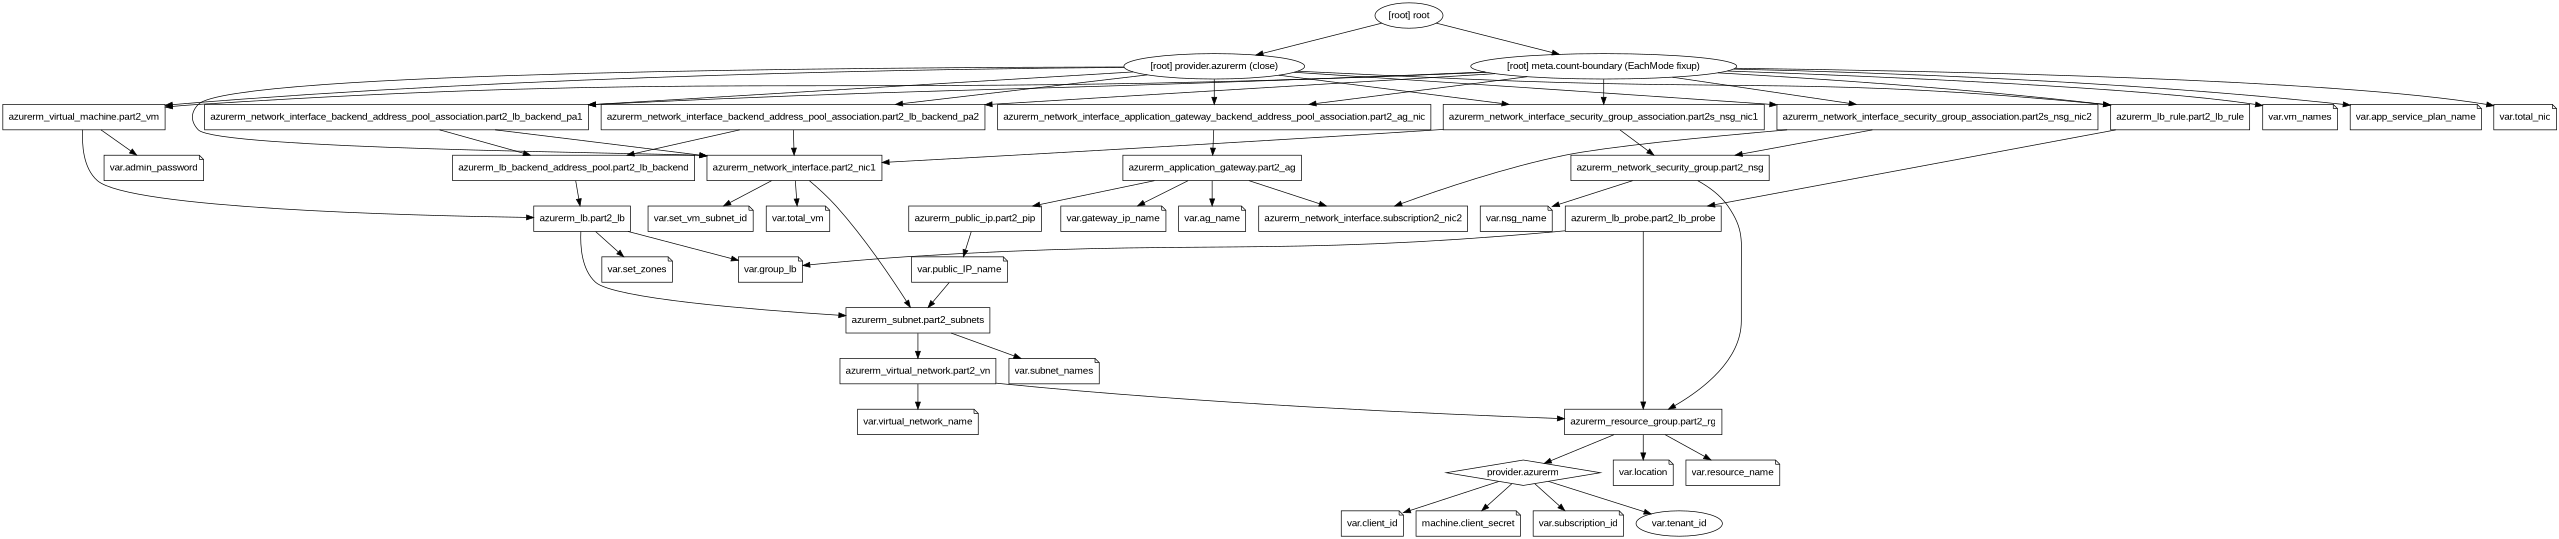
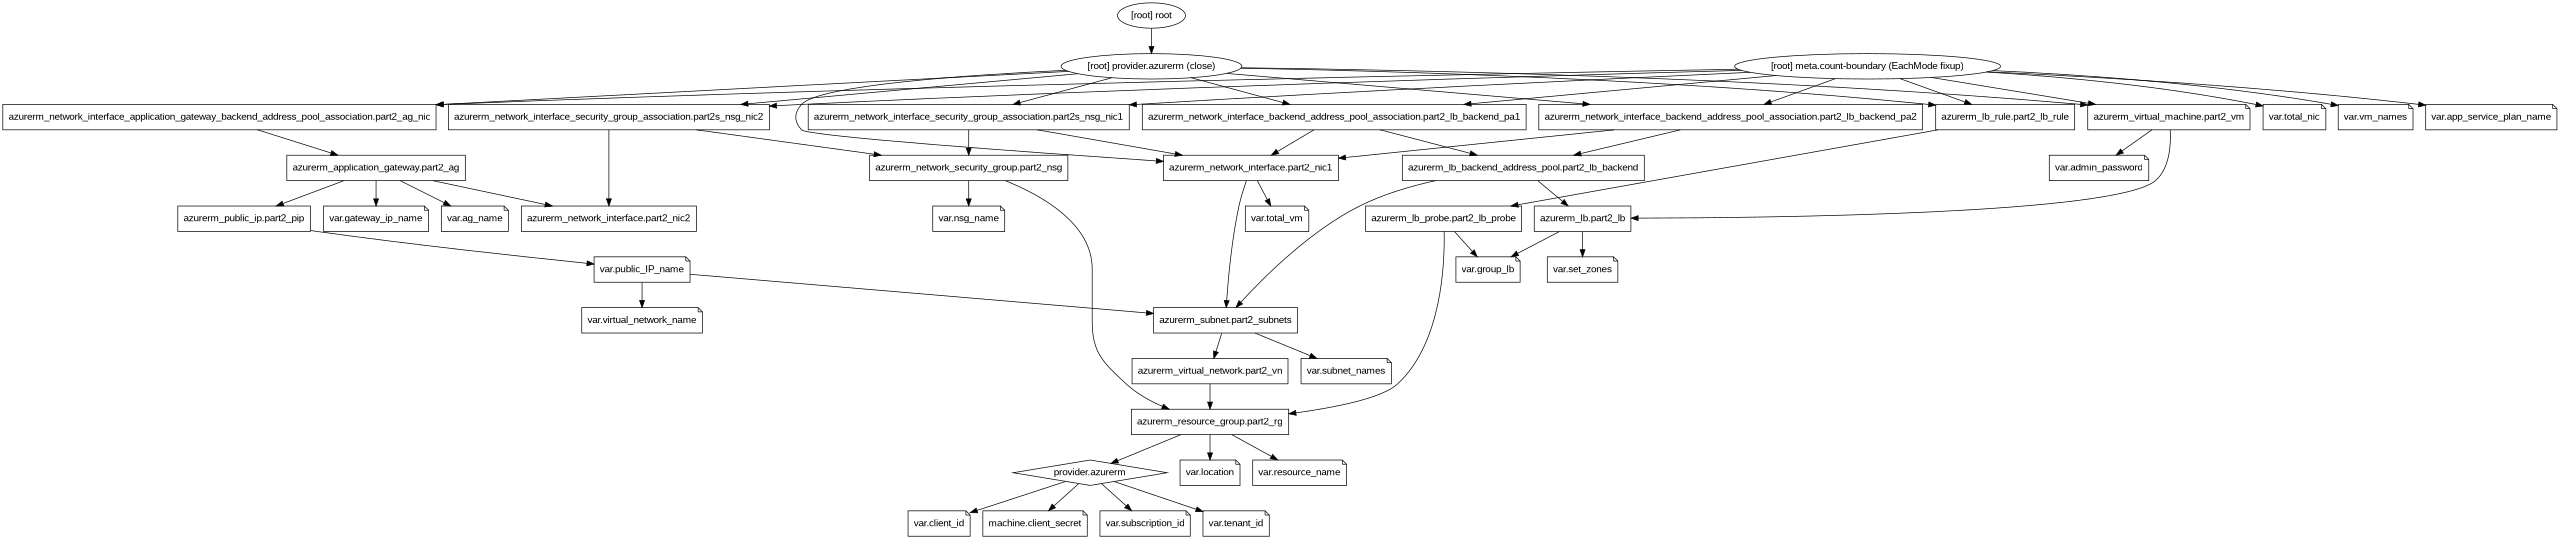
(1494, 38) -> none
(84, 117) -> (2169, 117)
(701, 219) -> none
(1363, 219) -> (609, 219)
(689, 302) -> (1328, 225)
(918, 393) -> (642, 291)
(1679, 524) -> (1236, 524)
